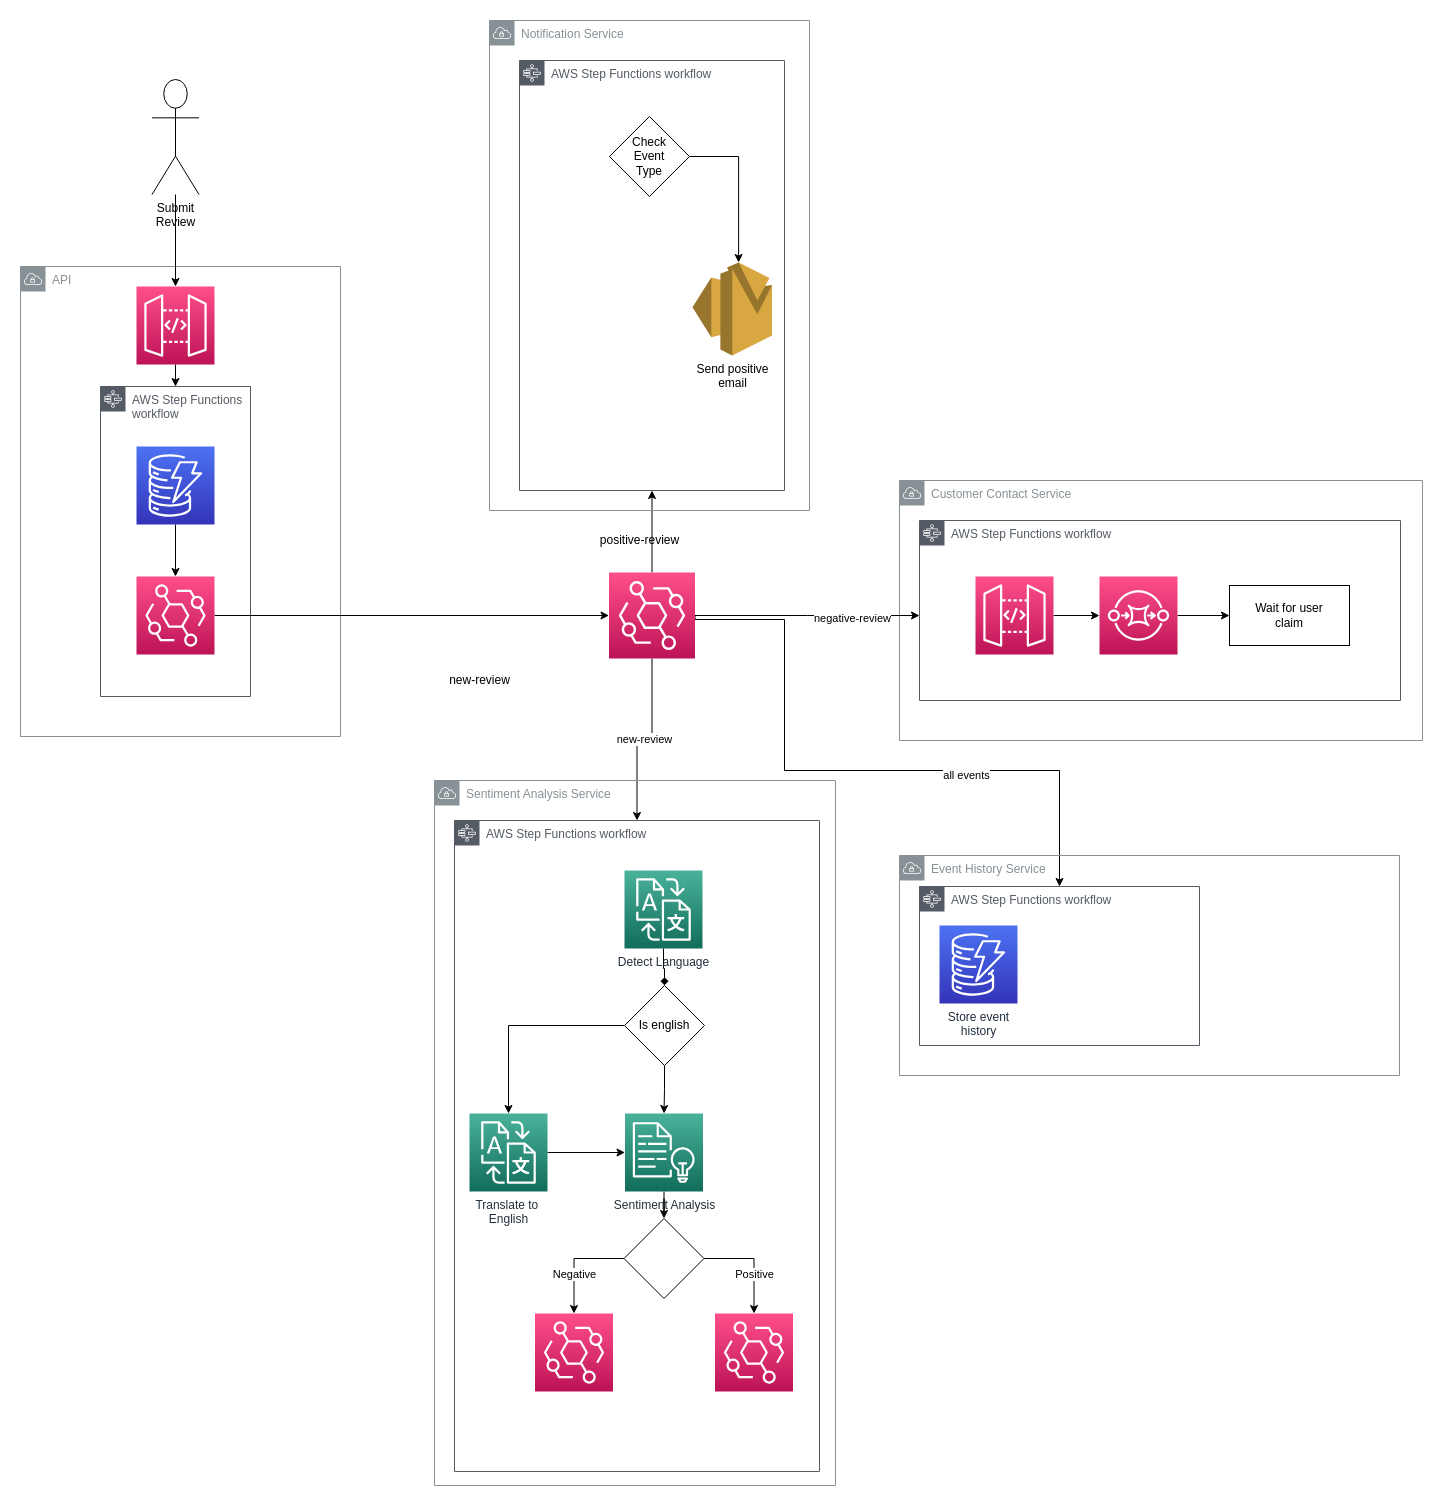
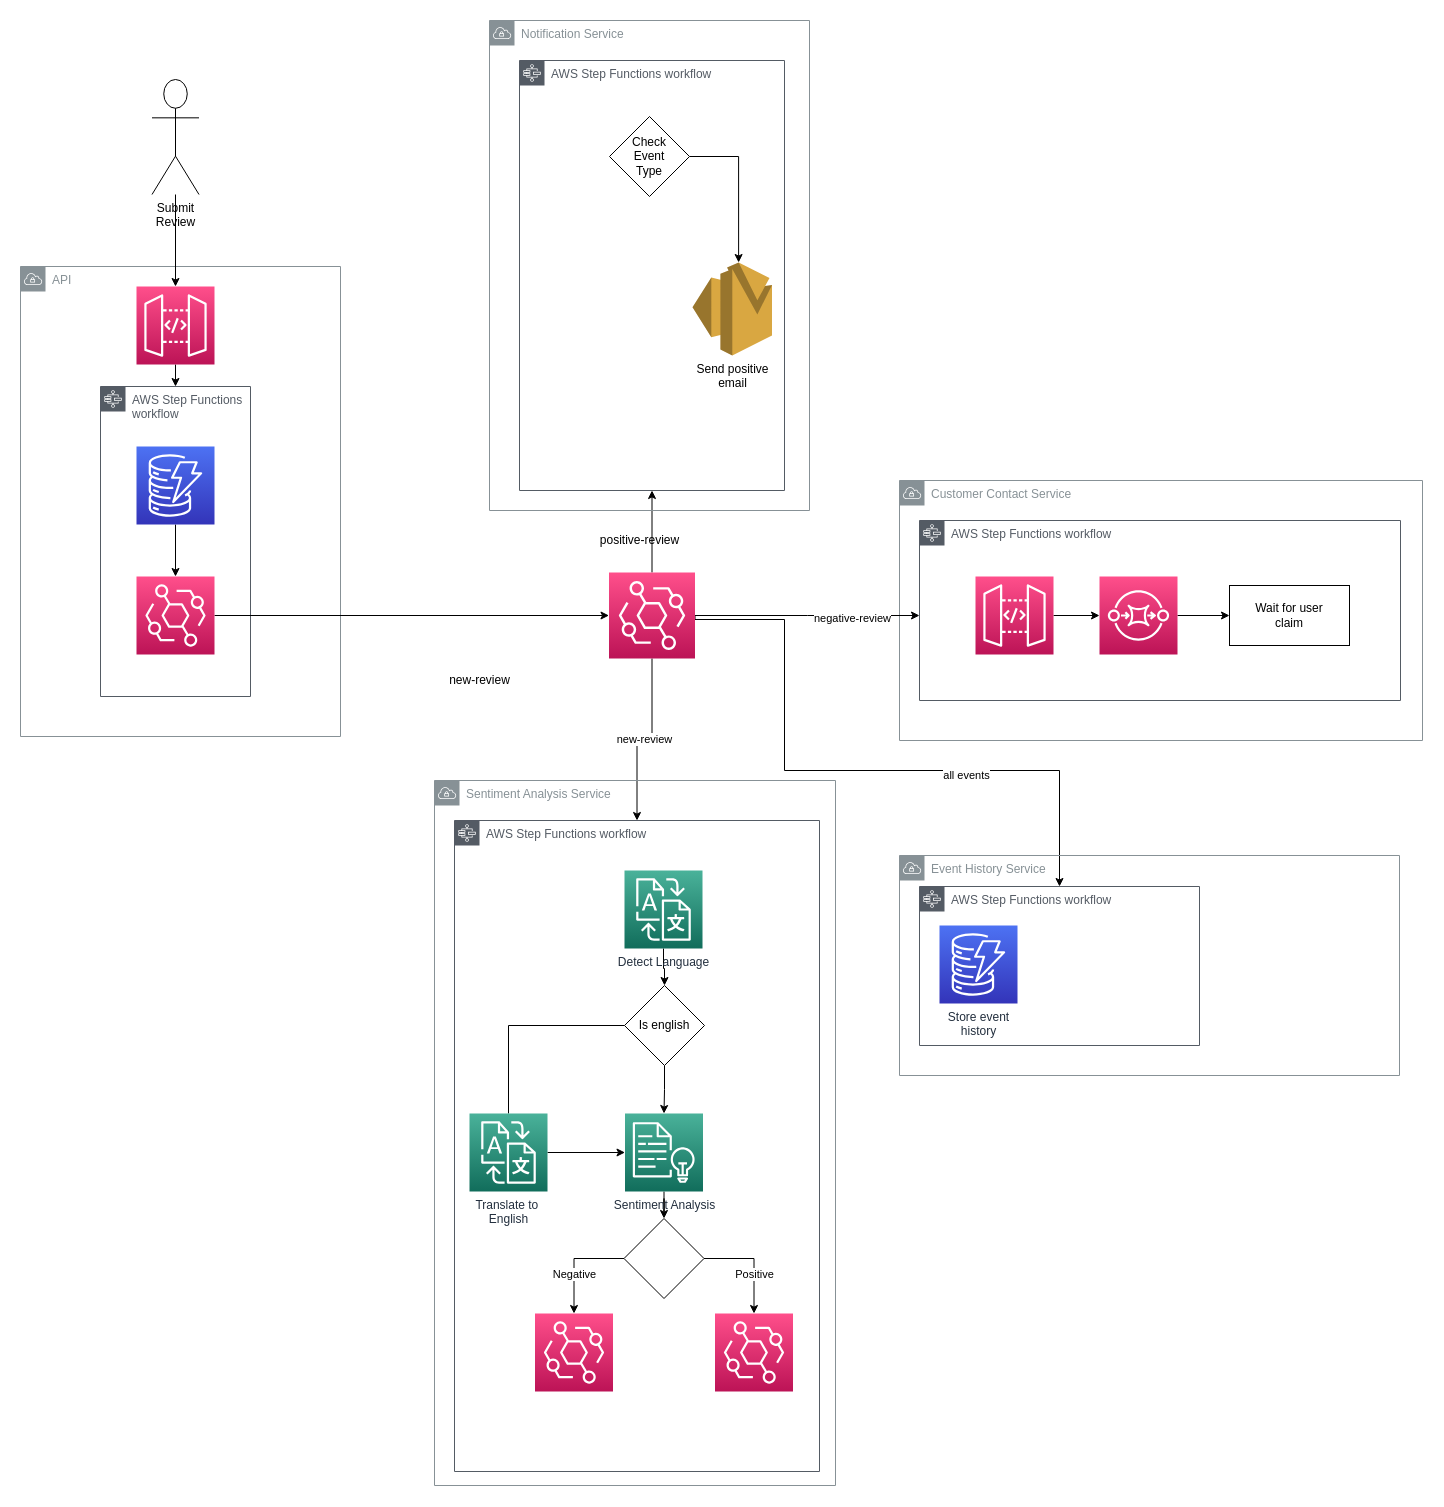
(665, 977) -> (665, 977)
(509, 1105) -> (509, 1108)
